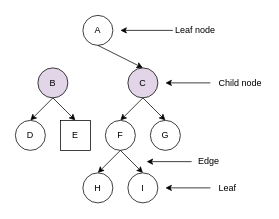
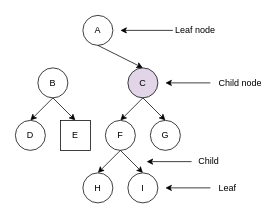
(53, 83) -> (53, 83)
(209, 162) -> (209, 162)
